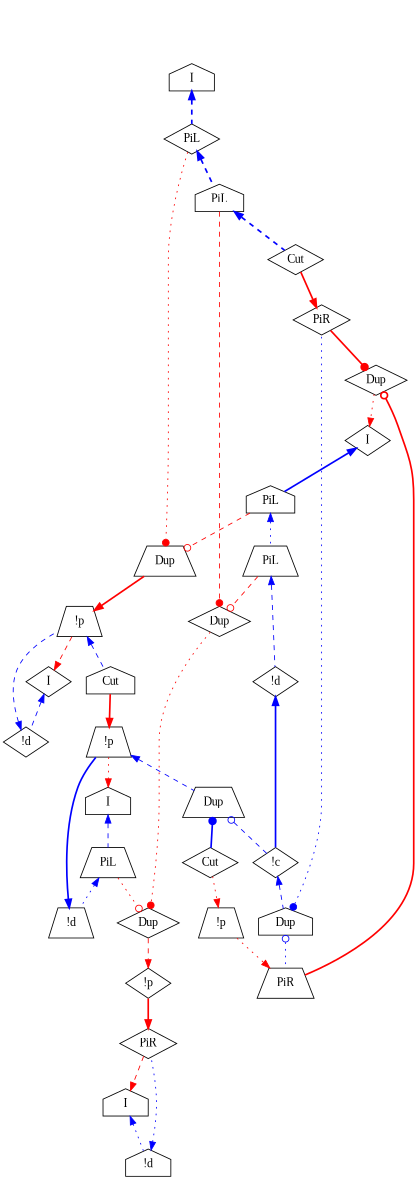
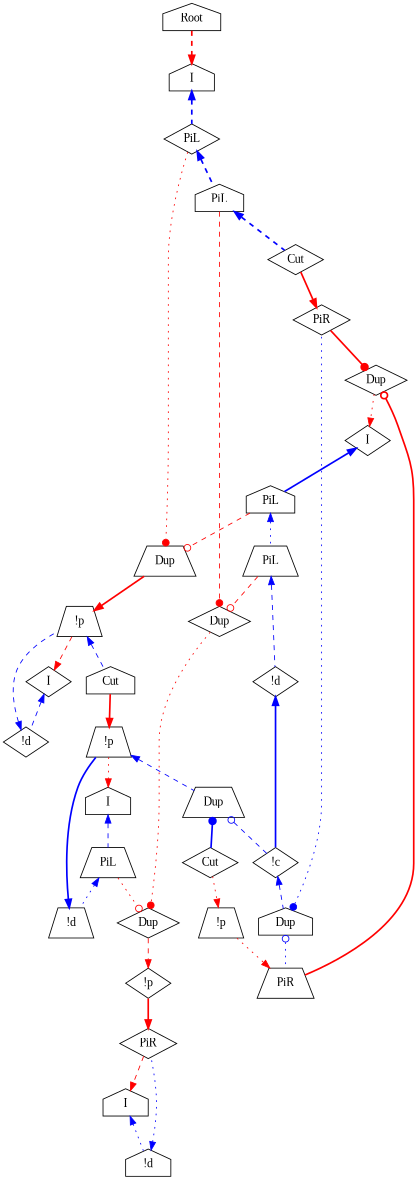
none -> (192, 18)
